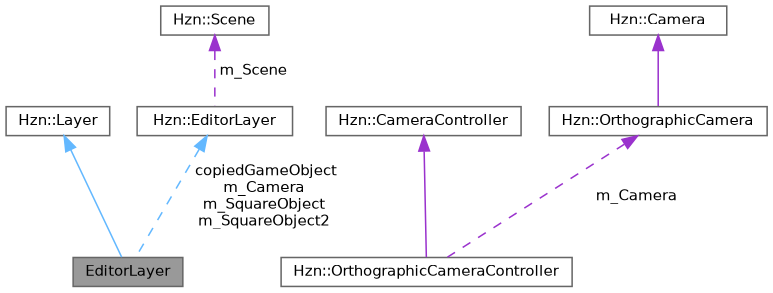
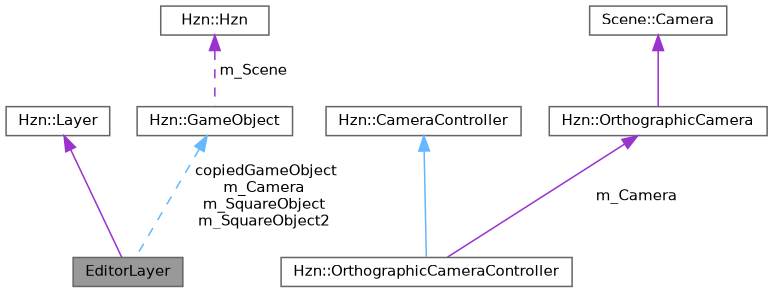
(215, 21) -> (215, 21)
(658, 21) -> (658, 21)
(215, 121) -> (215, 121)
(536, 201) -> (536, 201)
(96, 203) -> (96, 203)
(425, 204) -> (425, 204)
